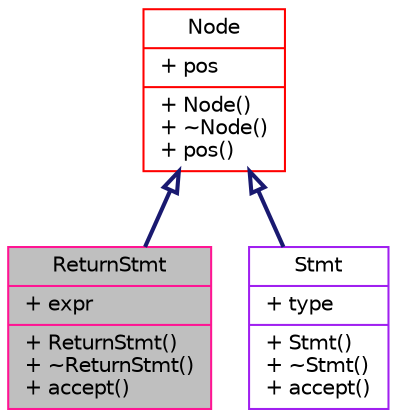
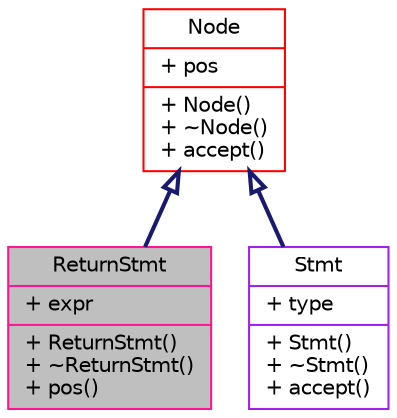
(198, 151) -> (213, 151)
(78, 388) -> (63, 388)
